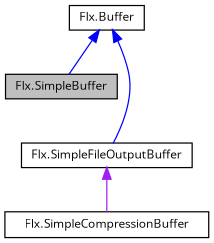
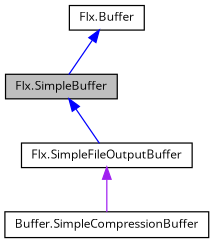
(130, 93) -> (88, 126)
(107, 225) -> (107, 225)
